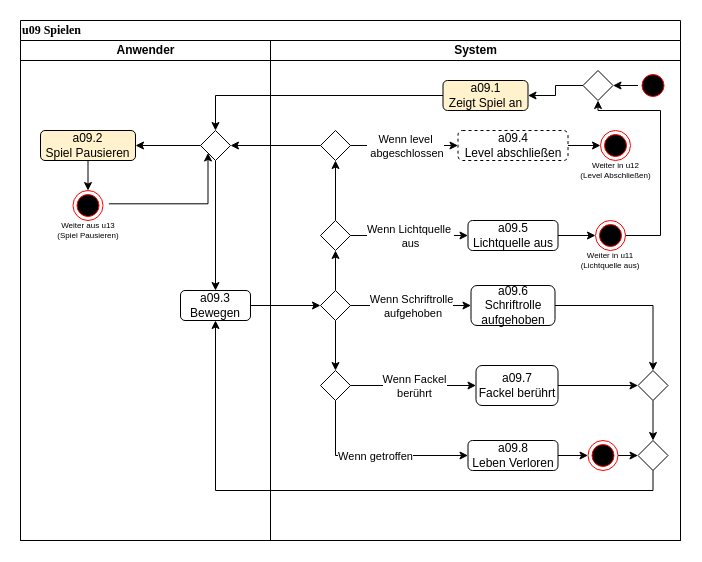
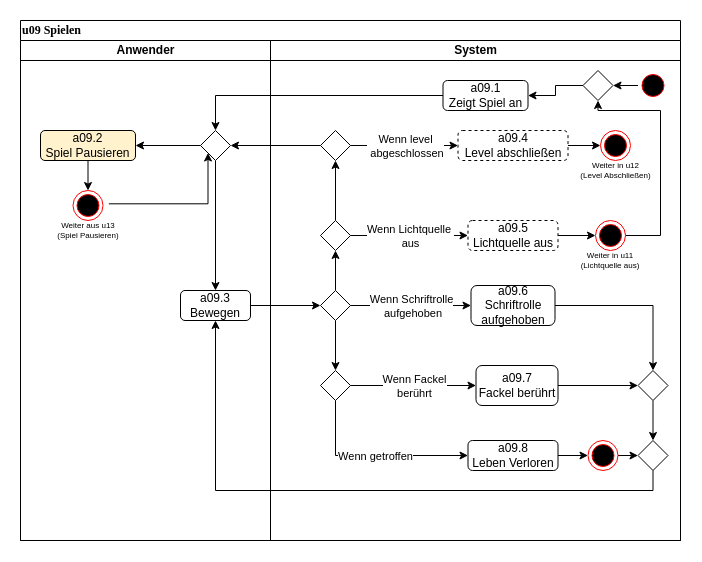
(486, 96) -> (486, 96)
(513, 236) -> (513, 236)
